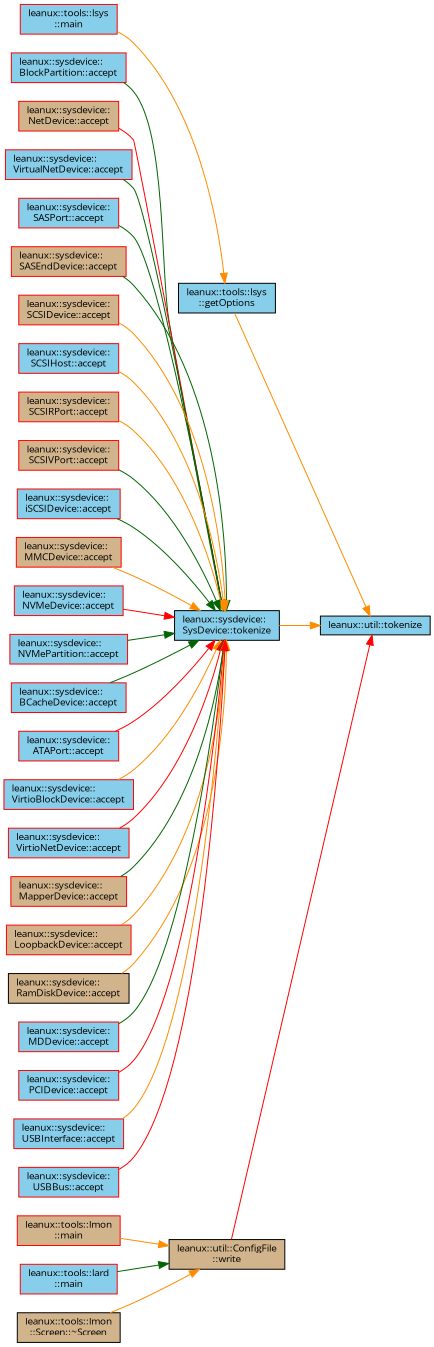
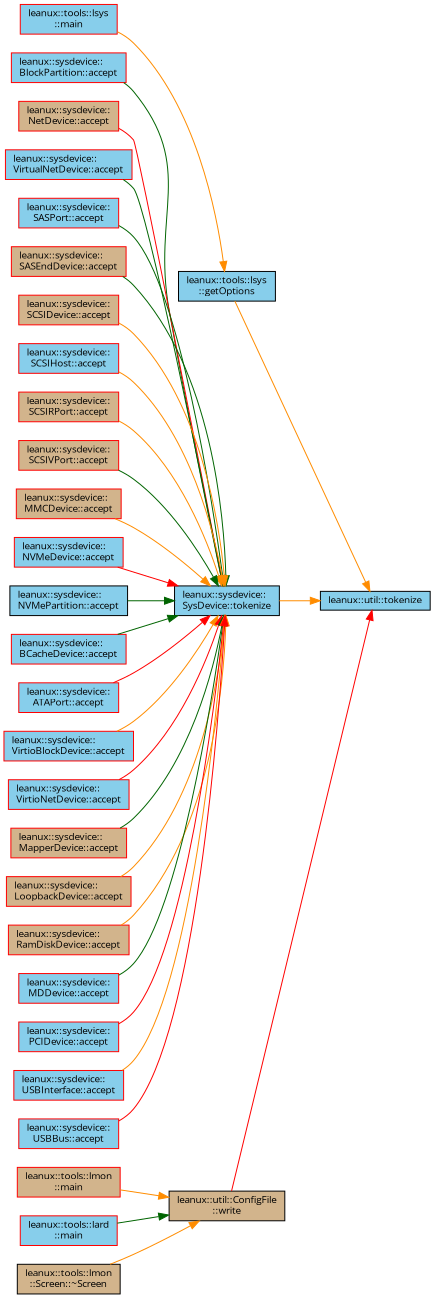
(69, 504) -> none
(69, 649) -> (69, 601)
(69, 988) -> (69, 940)
